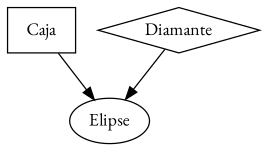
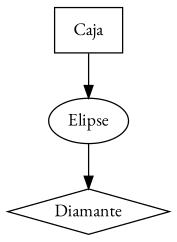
(149, 69) -> (89, 160)
